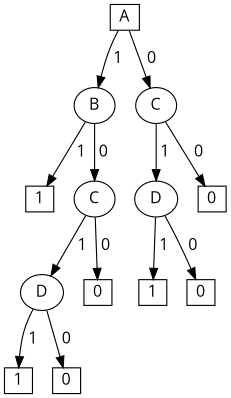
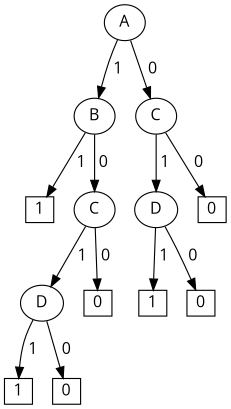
(125, 17) -> (125, 23)
